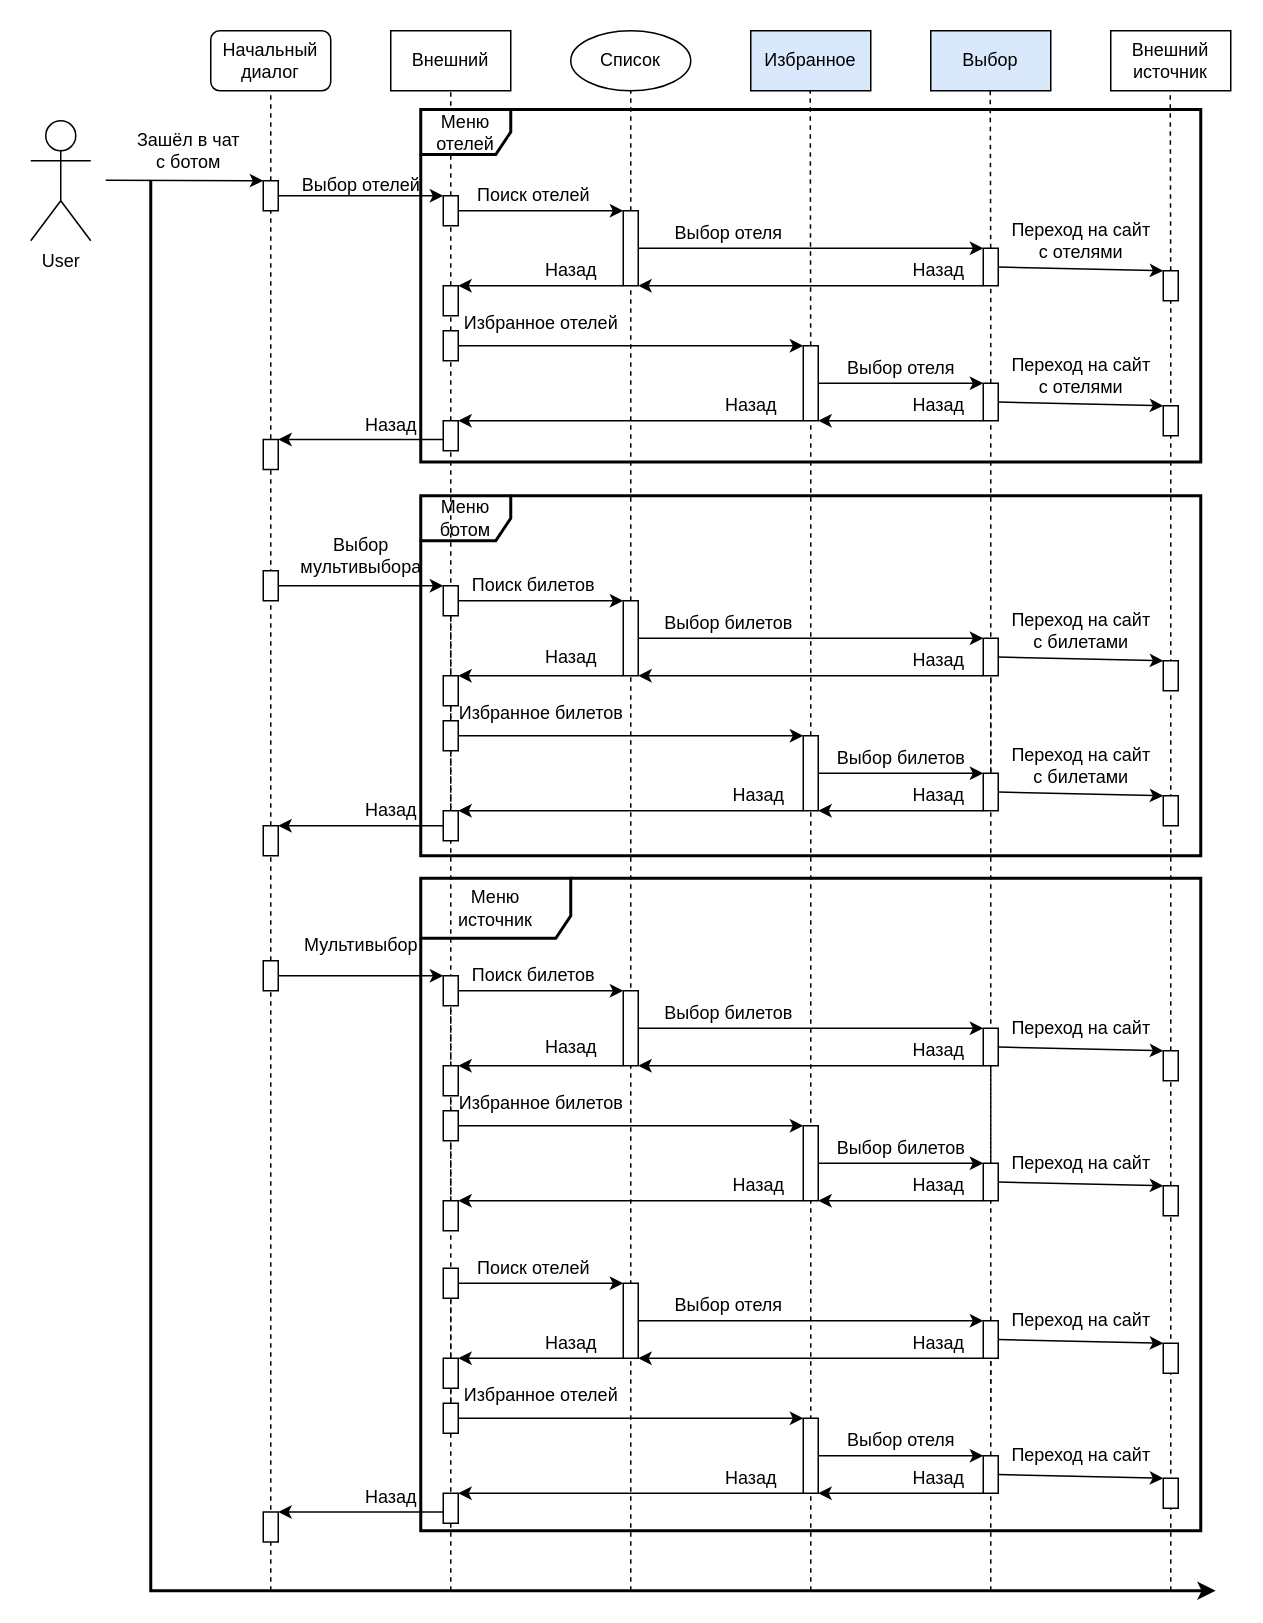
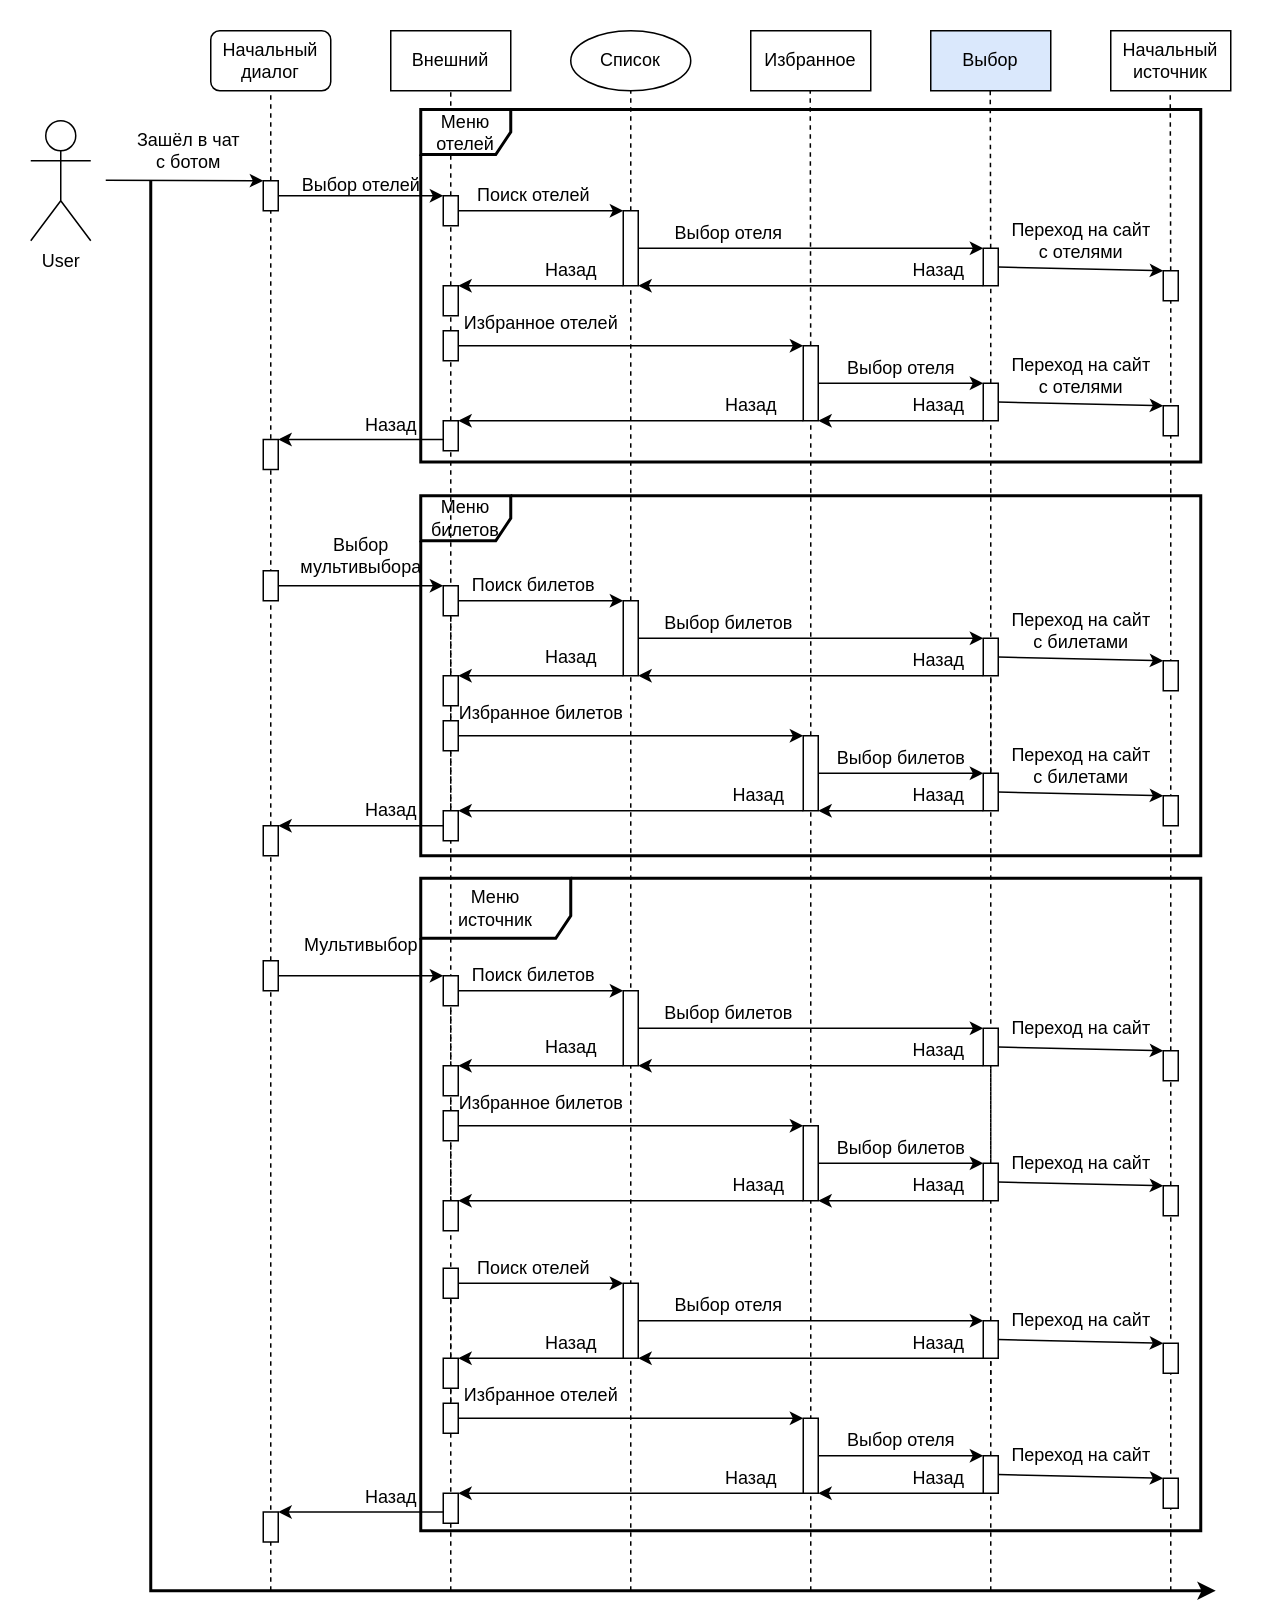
(811, 61) -> (811, 61)
(1171, 61) -> (1171, 61)
(466, 518) -> (466, 518)
